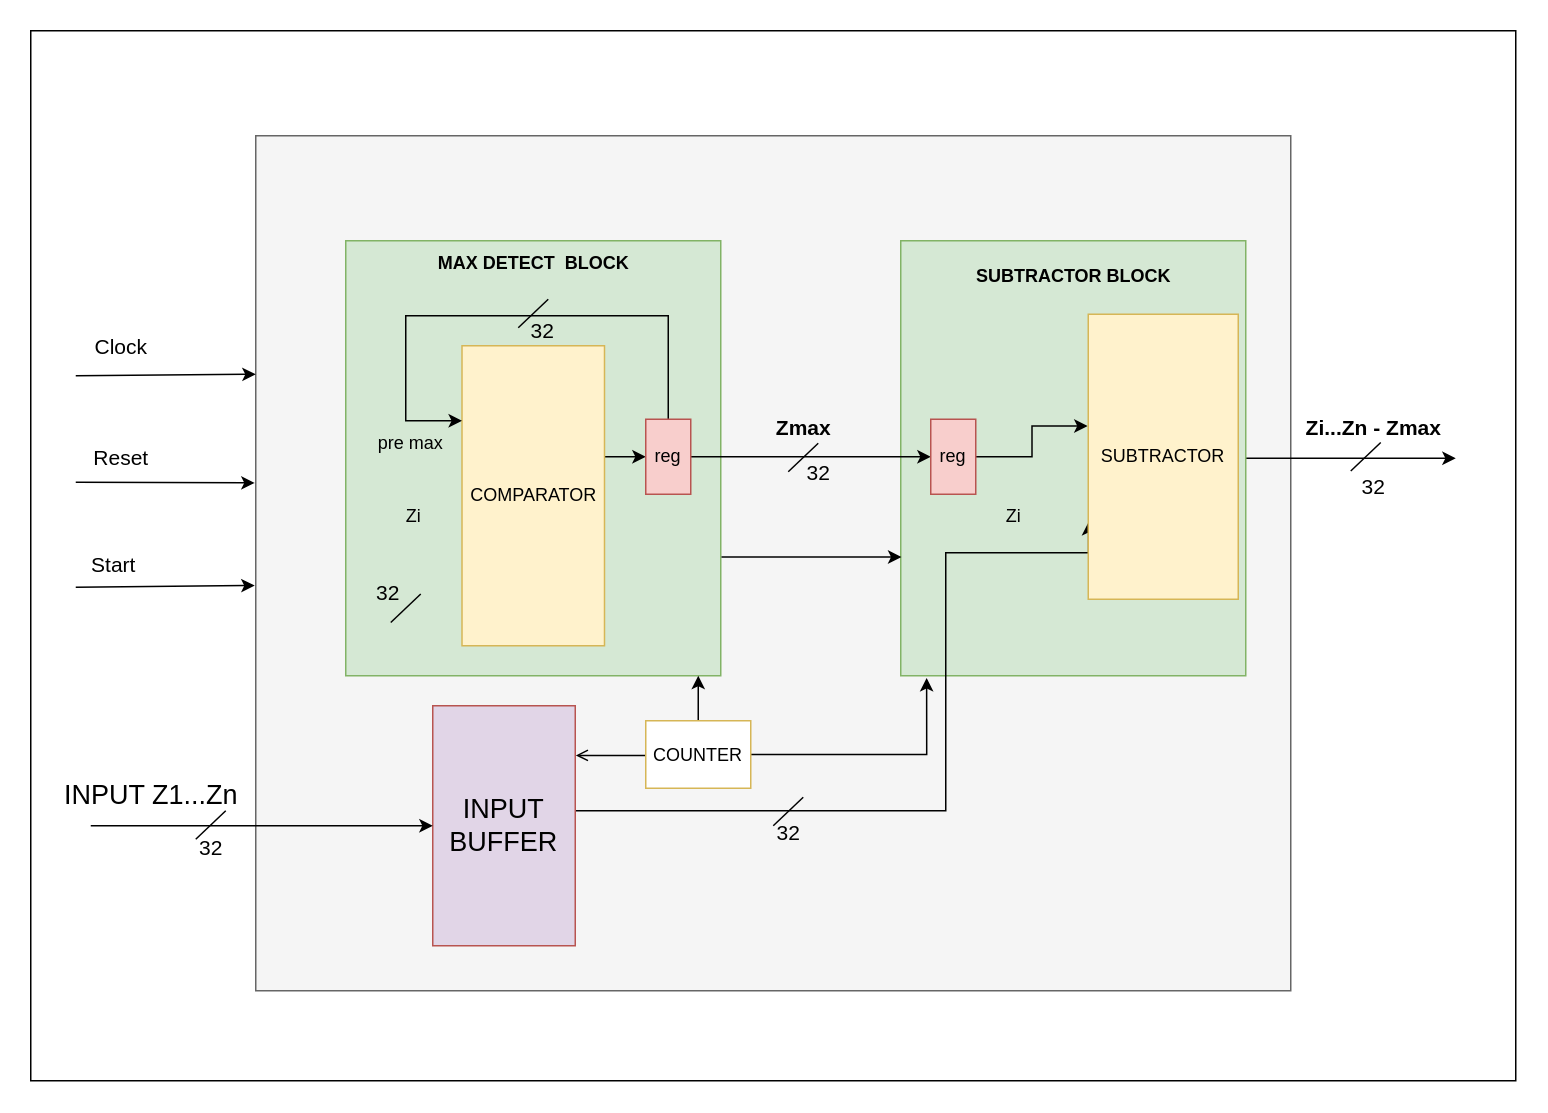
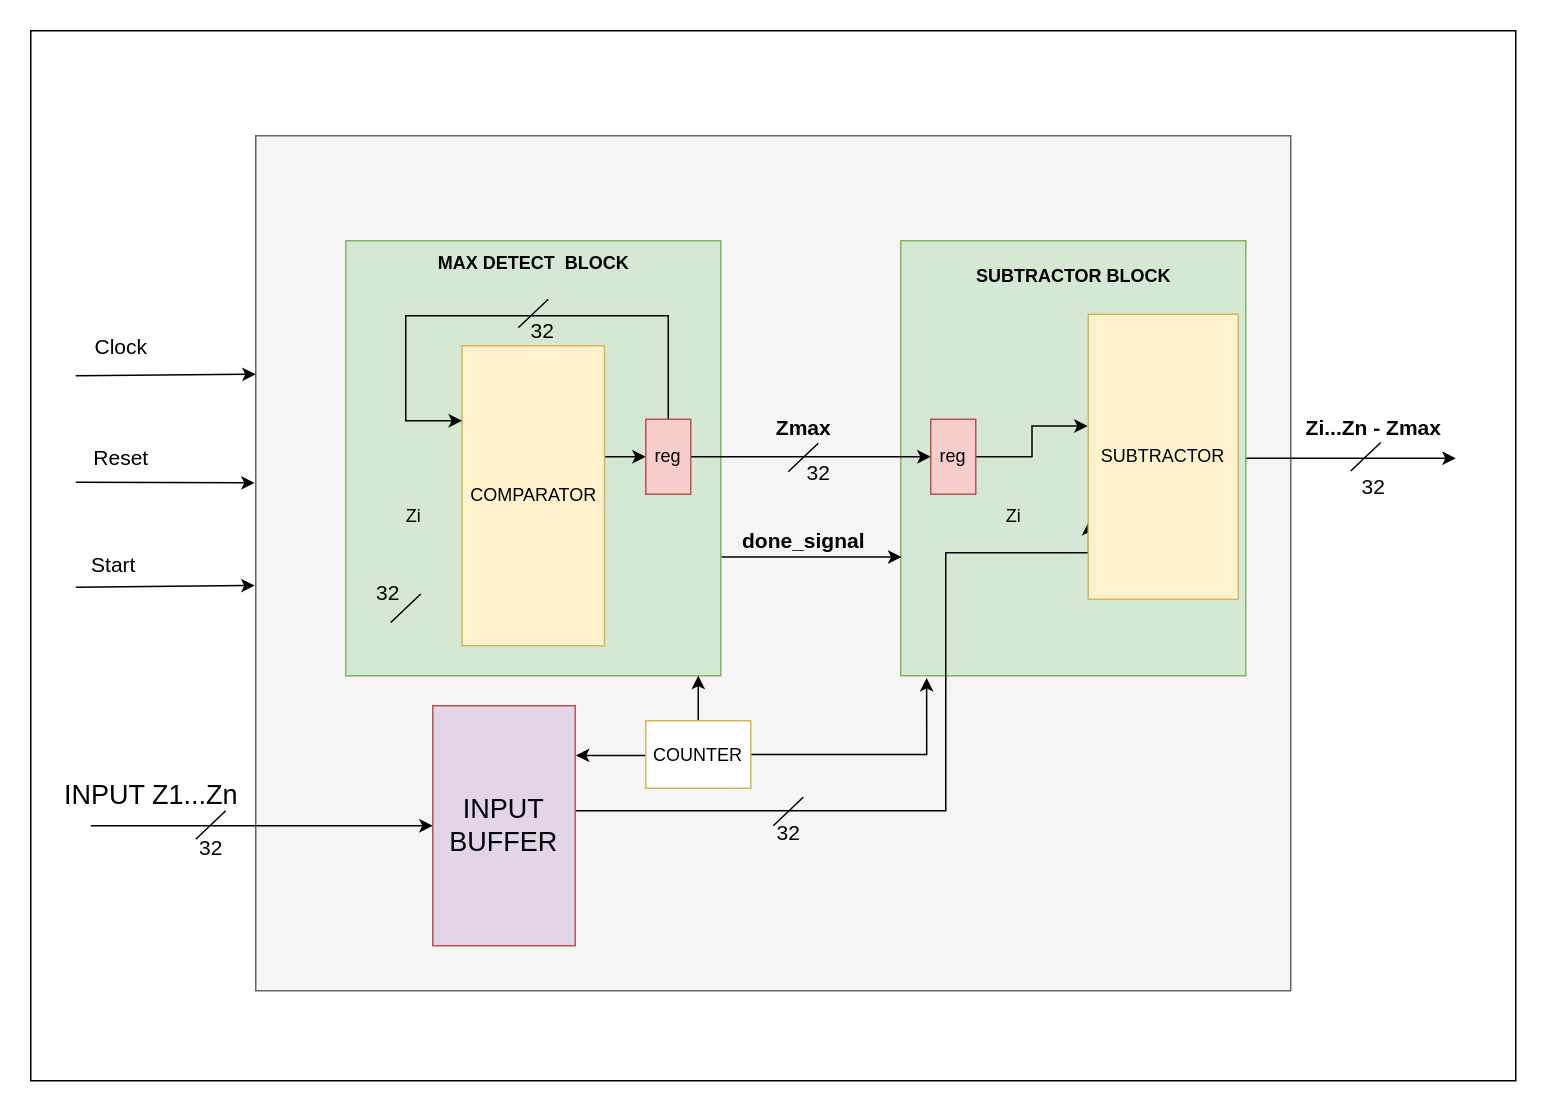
(410, 443) -> none
none -> (803, 541)
(584, 755) -> (587, 755)
